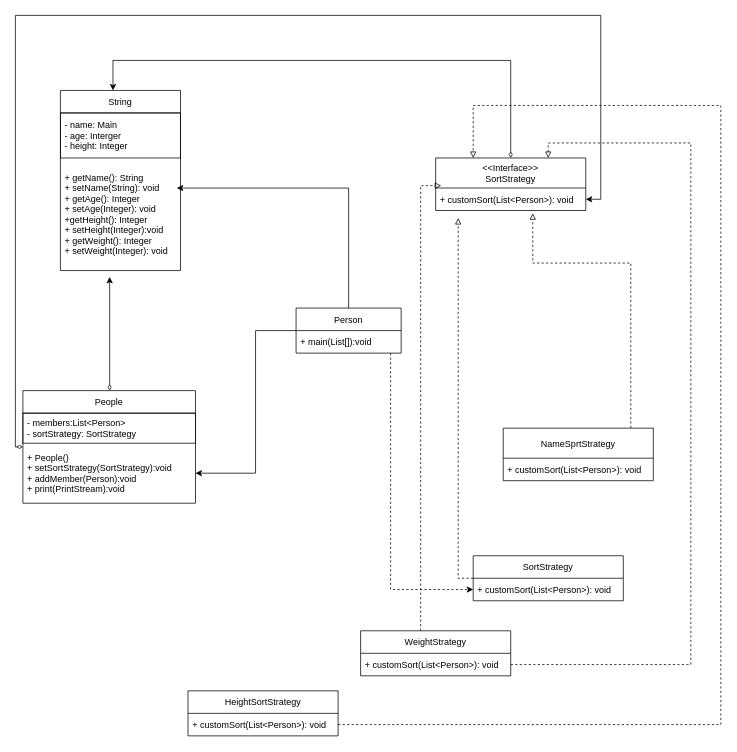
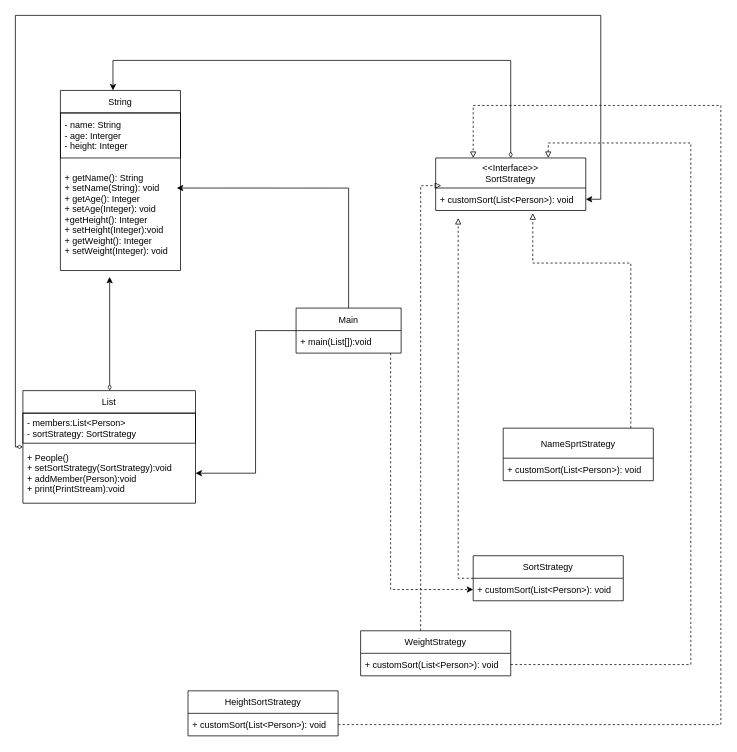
(90, 125) -> (95, 125)
(348, 320) -> (348, 320)
(109, 402) -> (109, 402)
